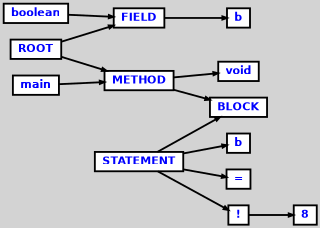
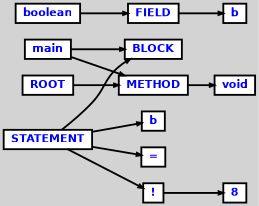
(85, 34) -> none
(190, 94) -> (95, 49)
